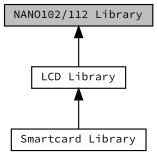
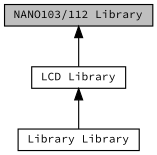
(79, 15) -> (79, 15)
(79, 140) -> (79, 140)
